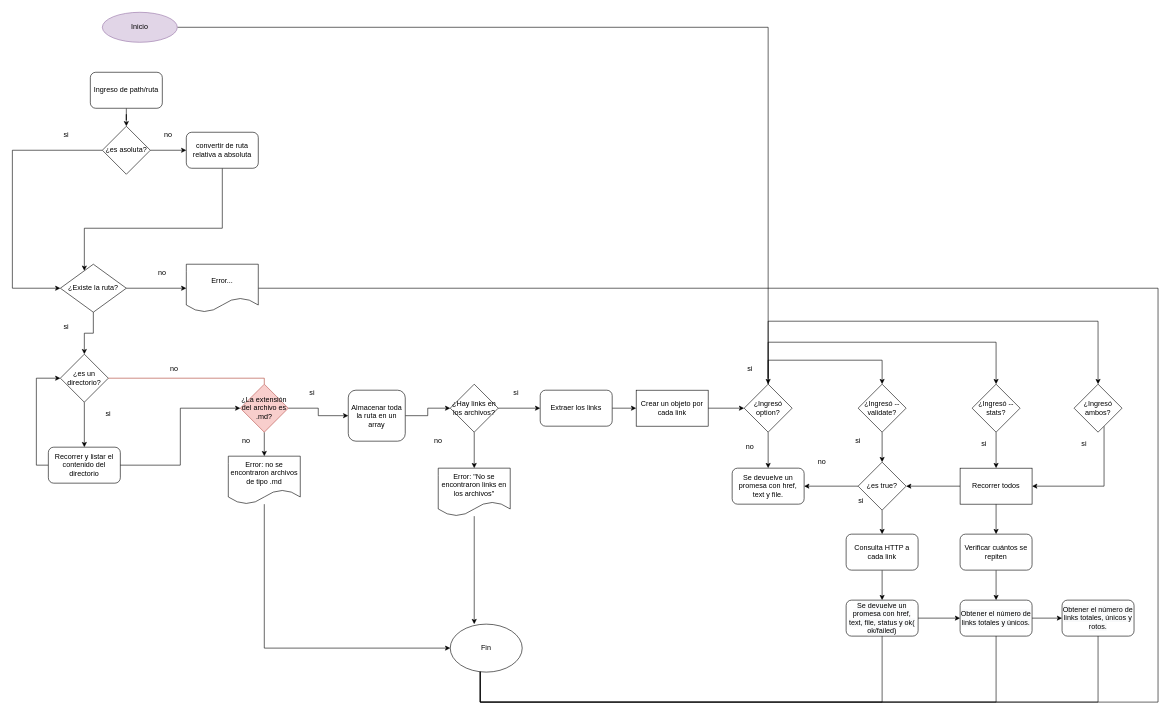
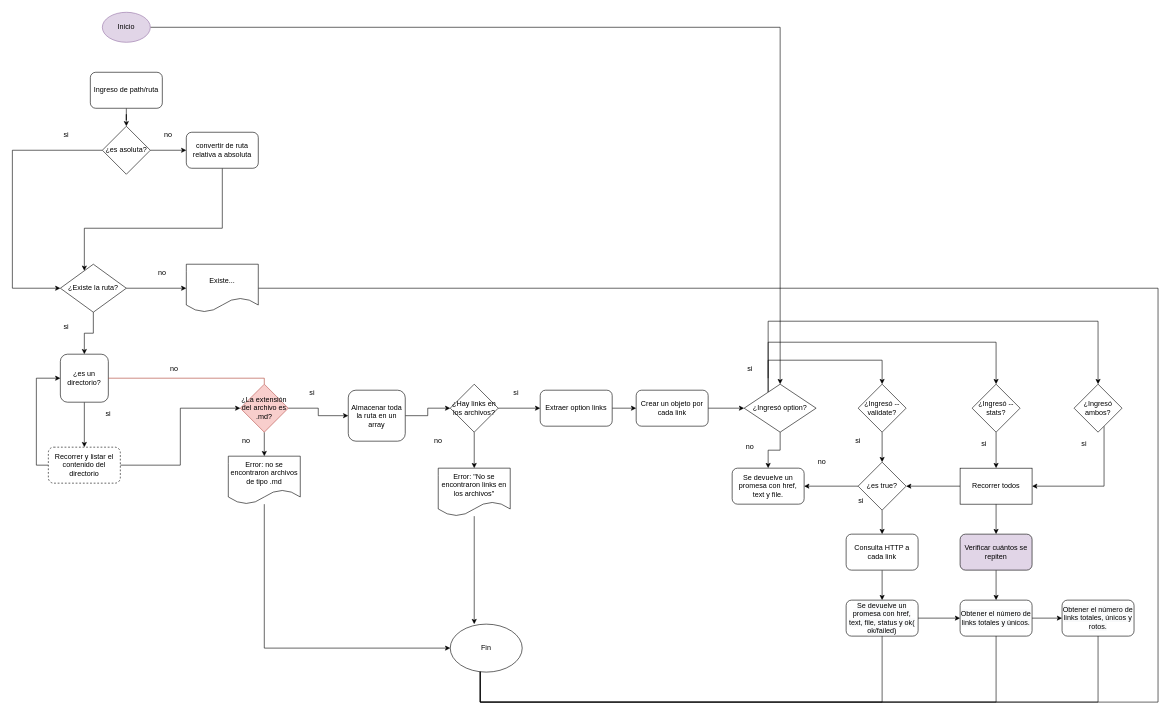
(140, 27) -> (126, 27)
(222, 281) -> (222, 281)
(84, 378) -> (84, 378)
(576, 408) -> (576, 408)
(672, 408) -> (672, 408)
(768, 408) -> (780, 408)
(84, 465) -> (84, 465)
(996, 552) -> (996, 552)
